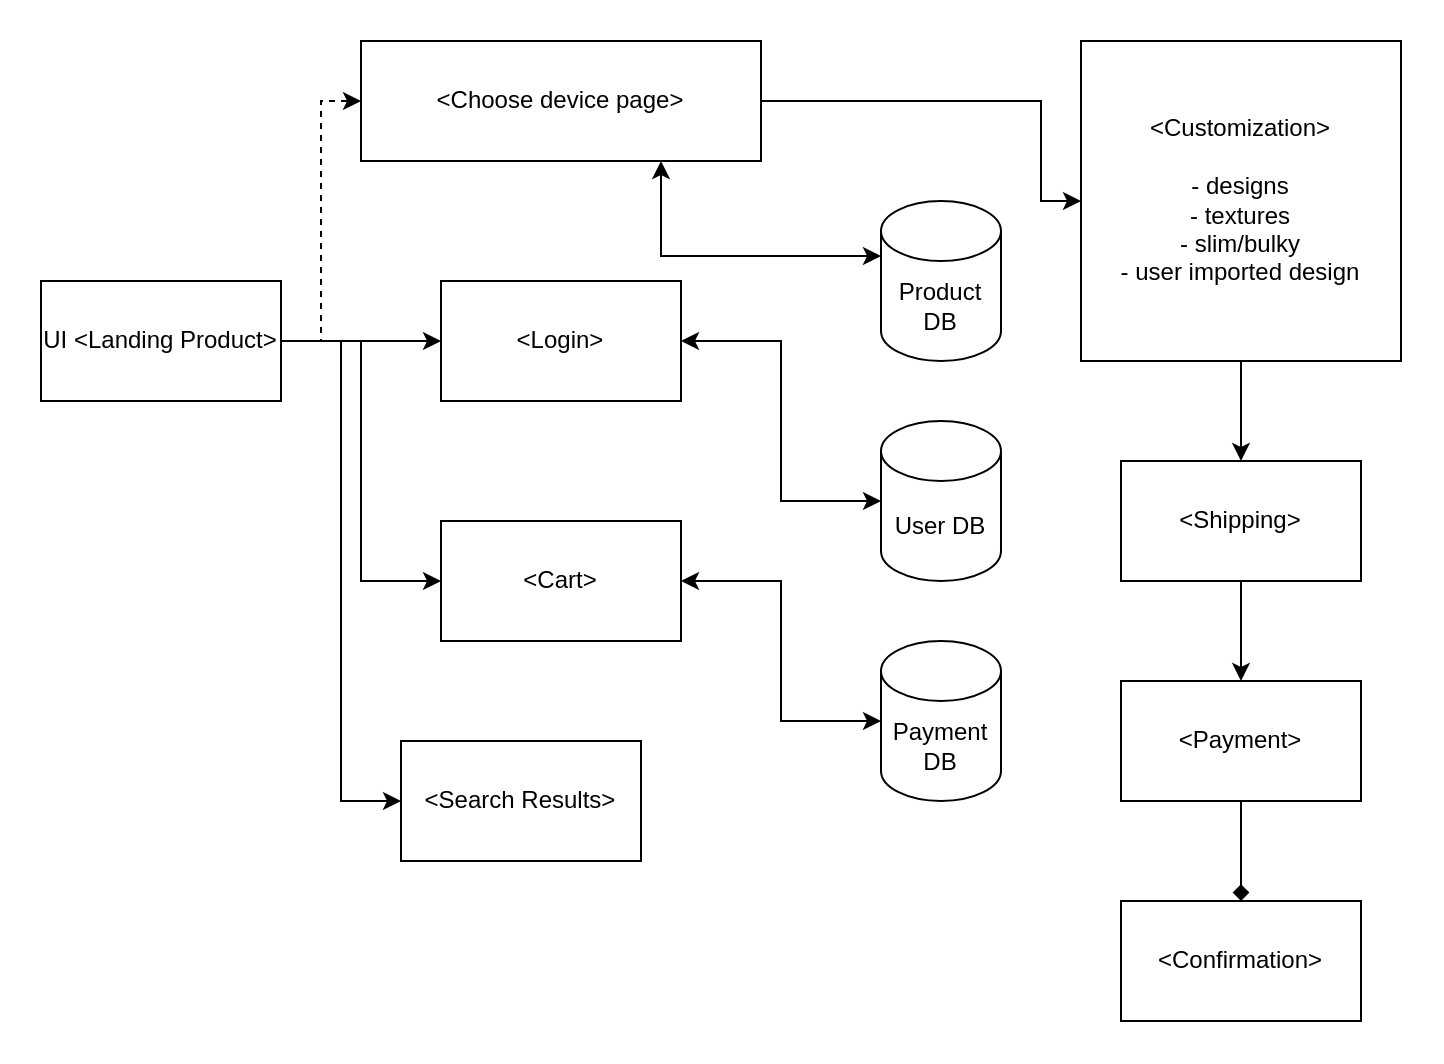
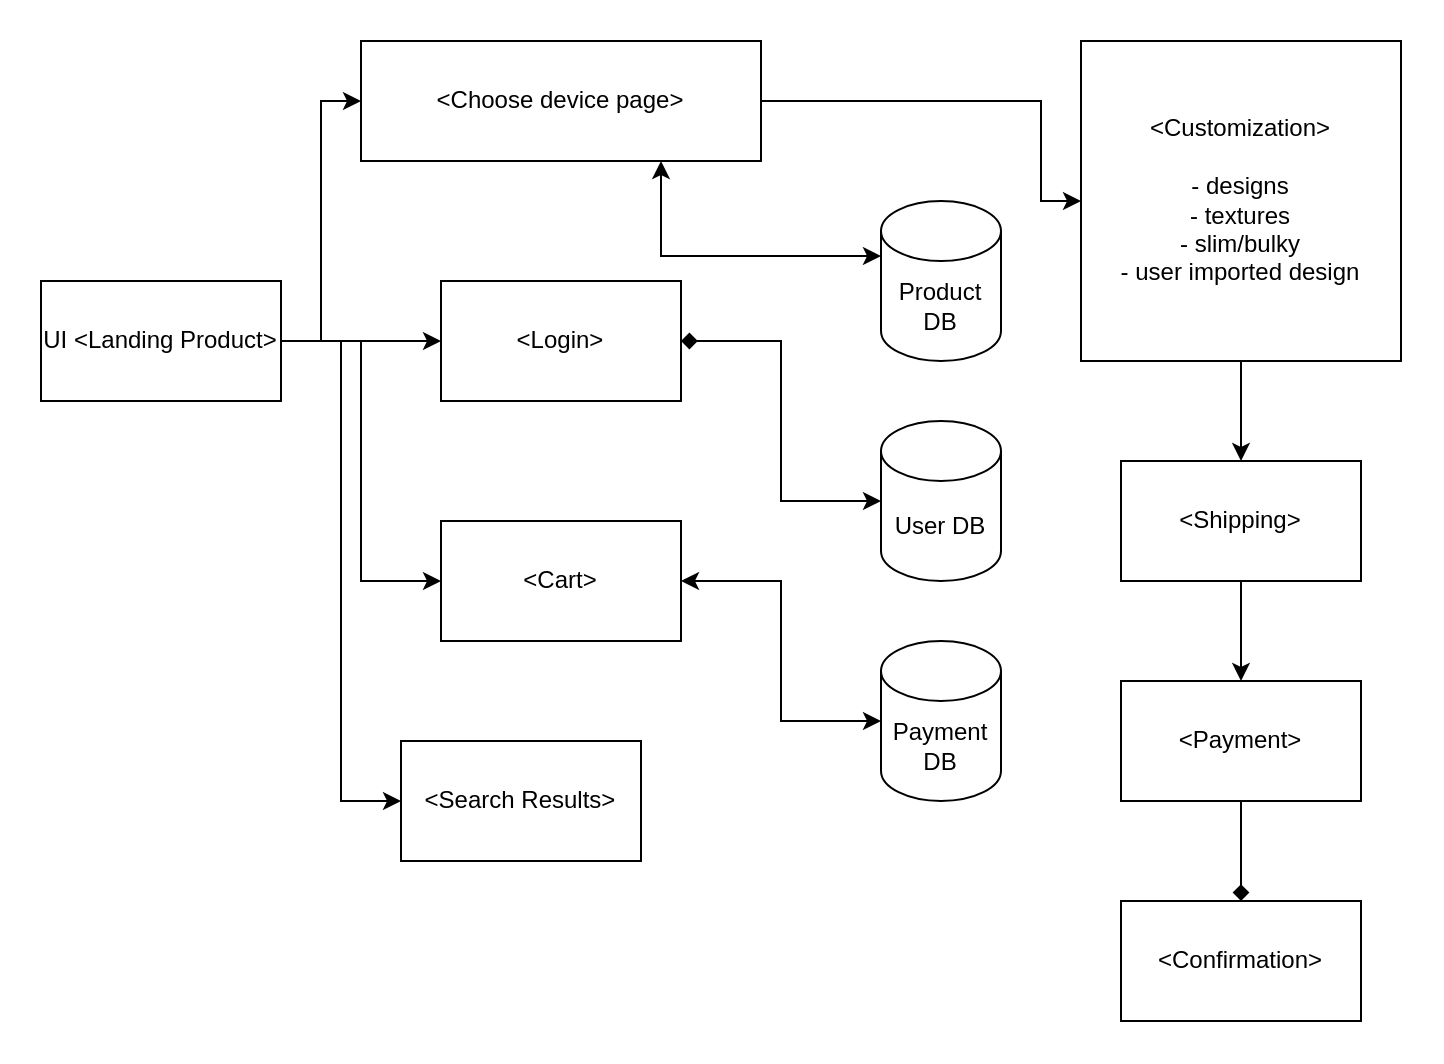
(321, 208) -> (321, 208)
(696, 341) -> (697, 341)
